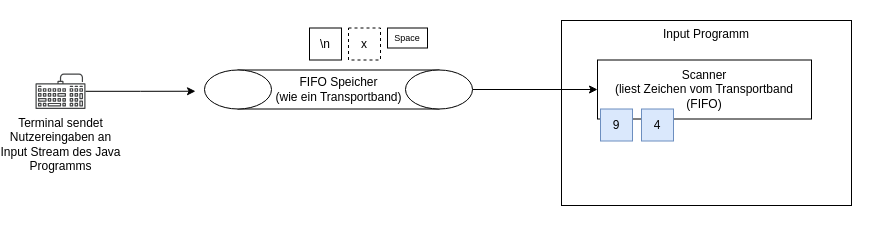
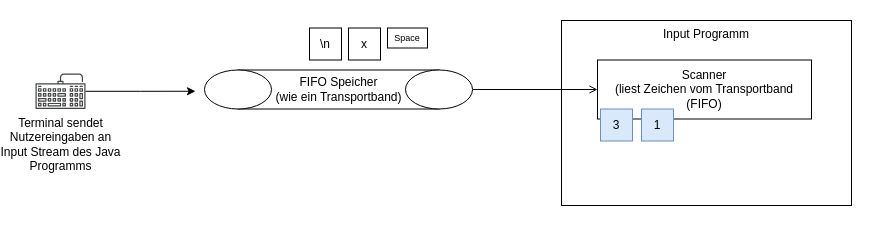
(365, 44) -> (365, 44)
(589, 90) -> (590, 90)
(617, 126) -> (617, 126)
(658, 126) -> (658, 126)
